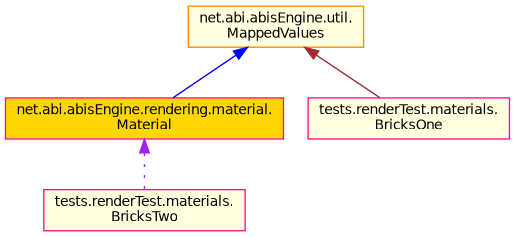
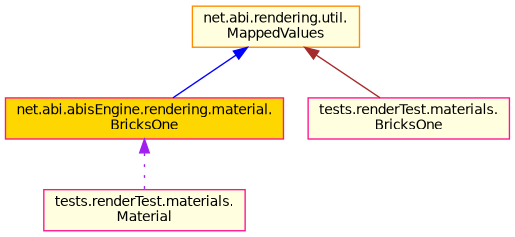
(276, 27) -> (276, 27)
(144, 118) -> (144, 118)
(144, 210) -> (144, 210)
